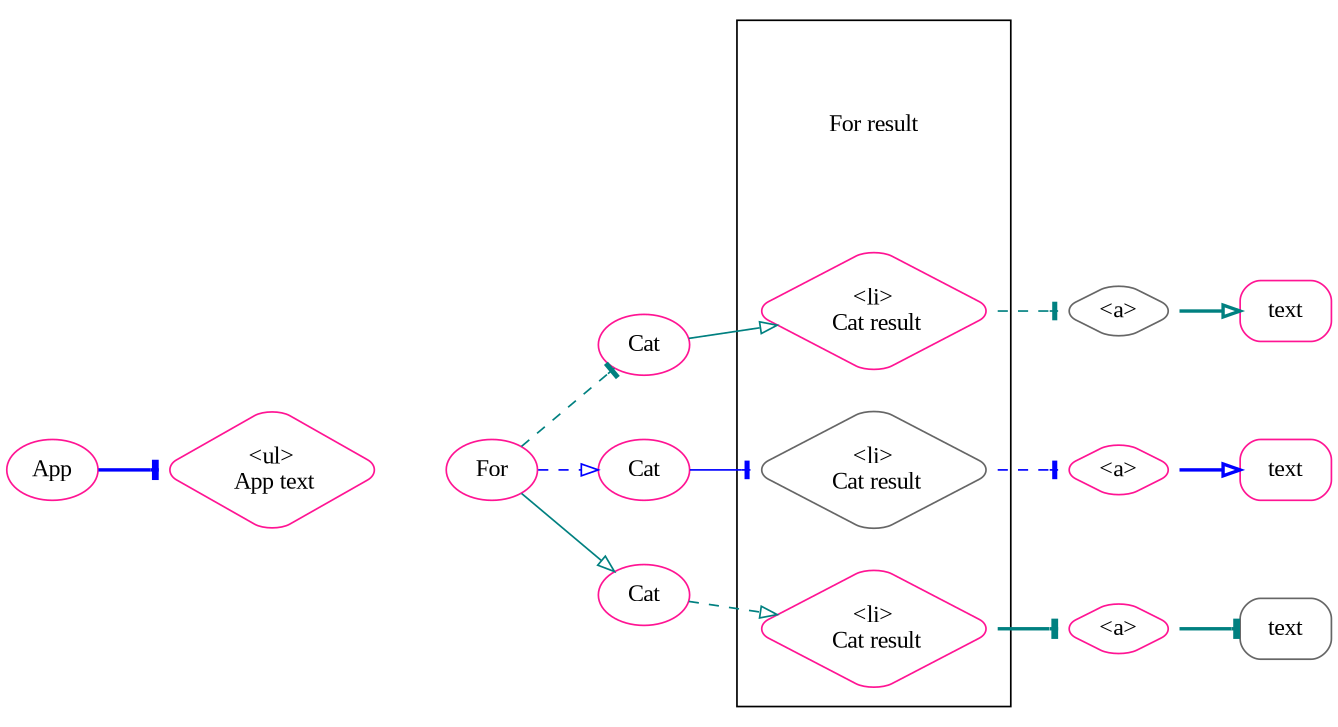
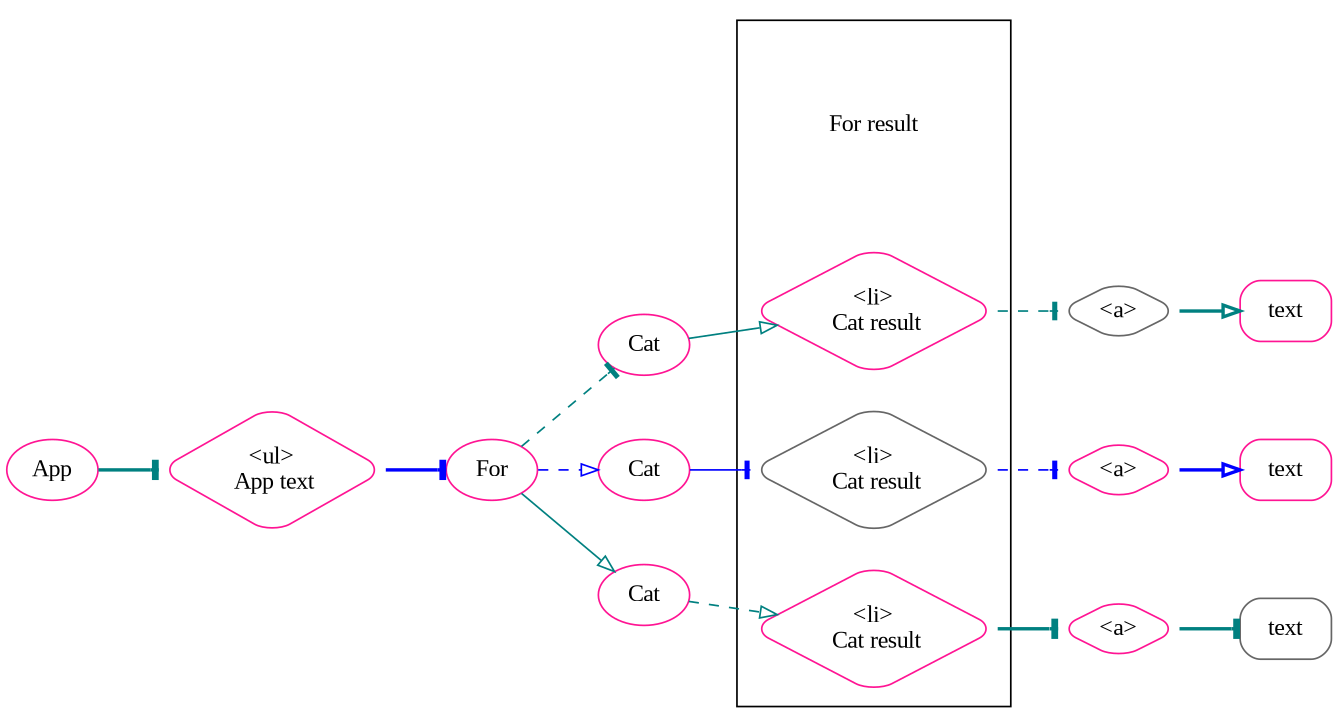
(124, 470) -> (124, 470)
none -> (412, 470)
